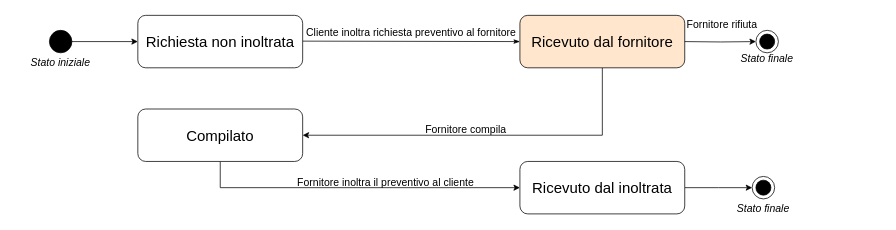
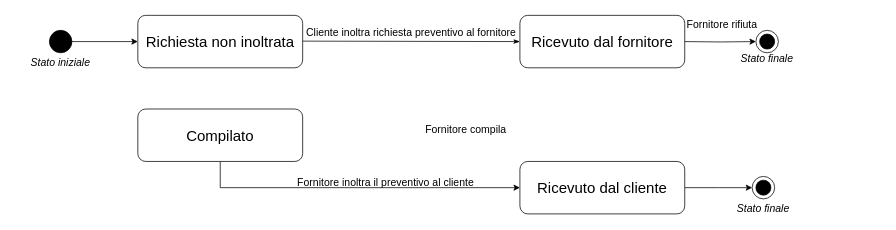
(603, 42) -> (603, 42)
(489, 135) -> none
(603, 188) -> (603, 188)
